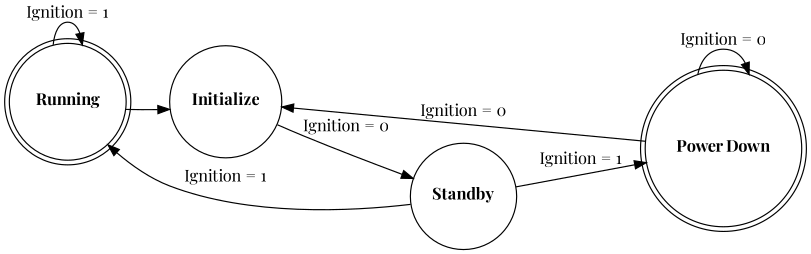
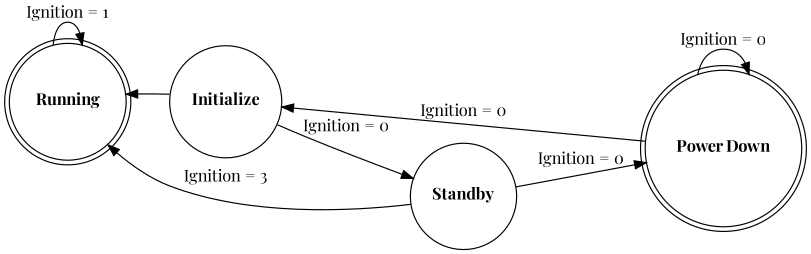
(142, 110) -> (154, 94)
(581, 160) -> (581, 160)
(226, 177) -> (226, 177)
